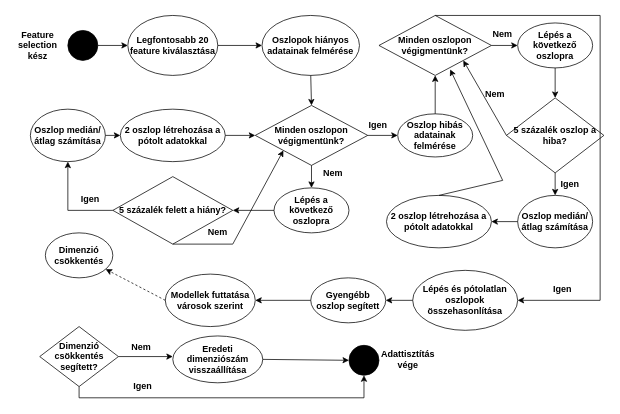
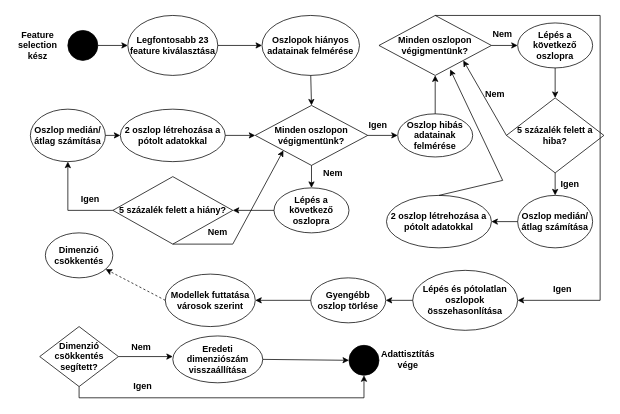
(173, 45) -> (173, 45)
(555, 135) -> (555, 135)
(348, 300) -> (348, 300)
